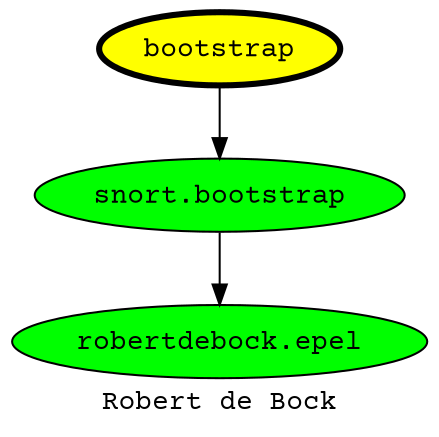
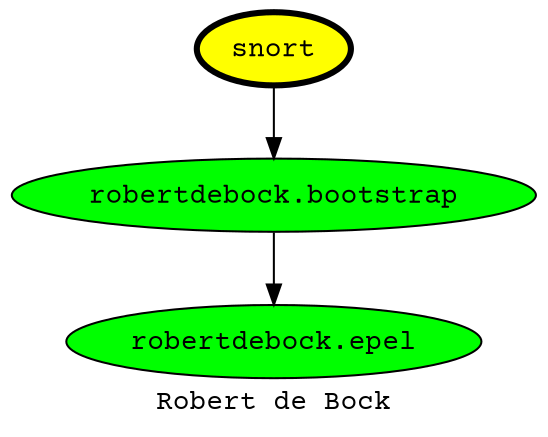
(220, 49) -> (274, 49)
(220, 195) -> (274, 195)
